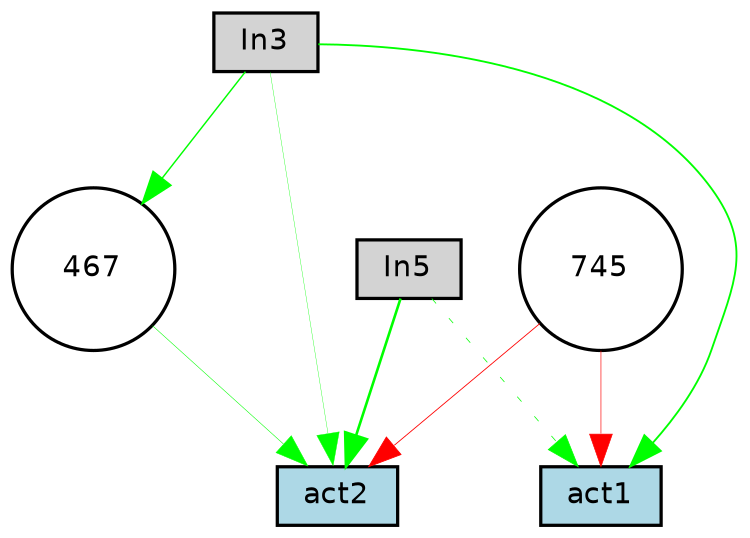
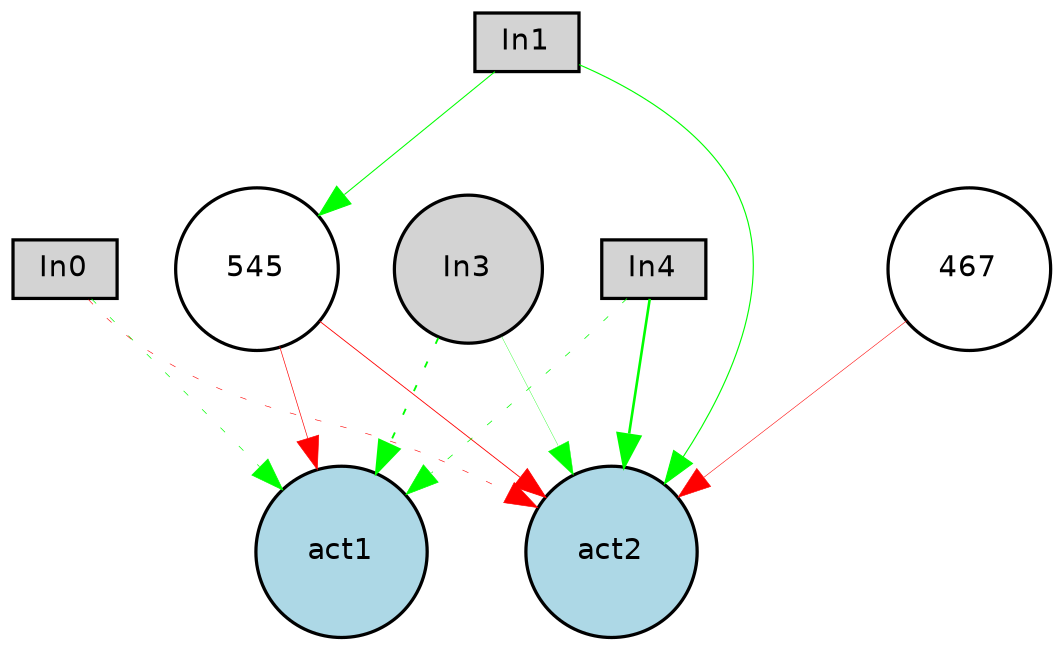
(266, 42) -> (468, 269)
none -> (527, 42)
(204, 125) -> none
(657, 136) -> (421, 375)
none -> (65, 269)
(409, 269) -> (654, 269)
(601, 269) -> (257, 269)
(218, 385) -> (806, 399)
(337, 496) -> (612, 552)
(601, 496) -> (342, 552)
